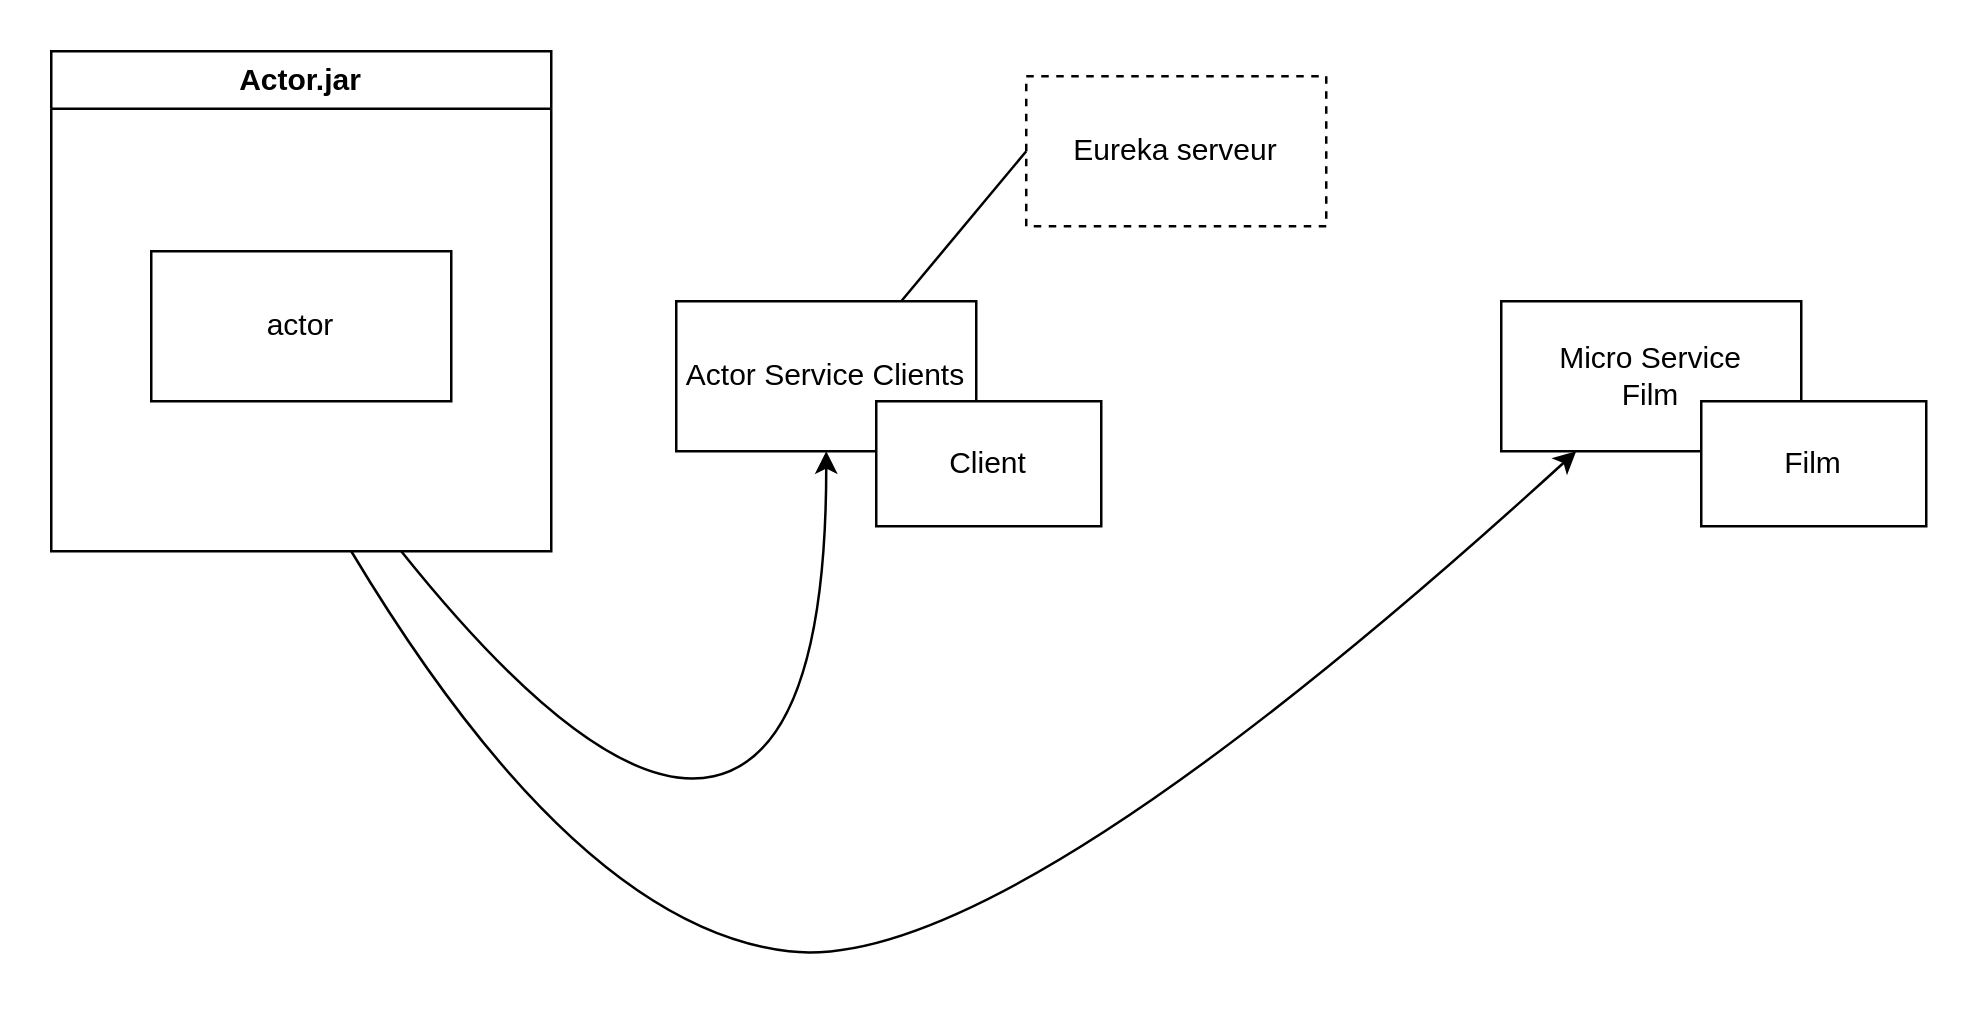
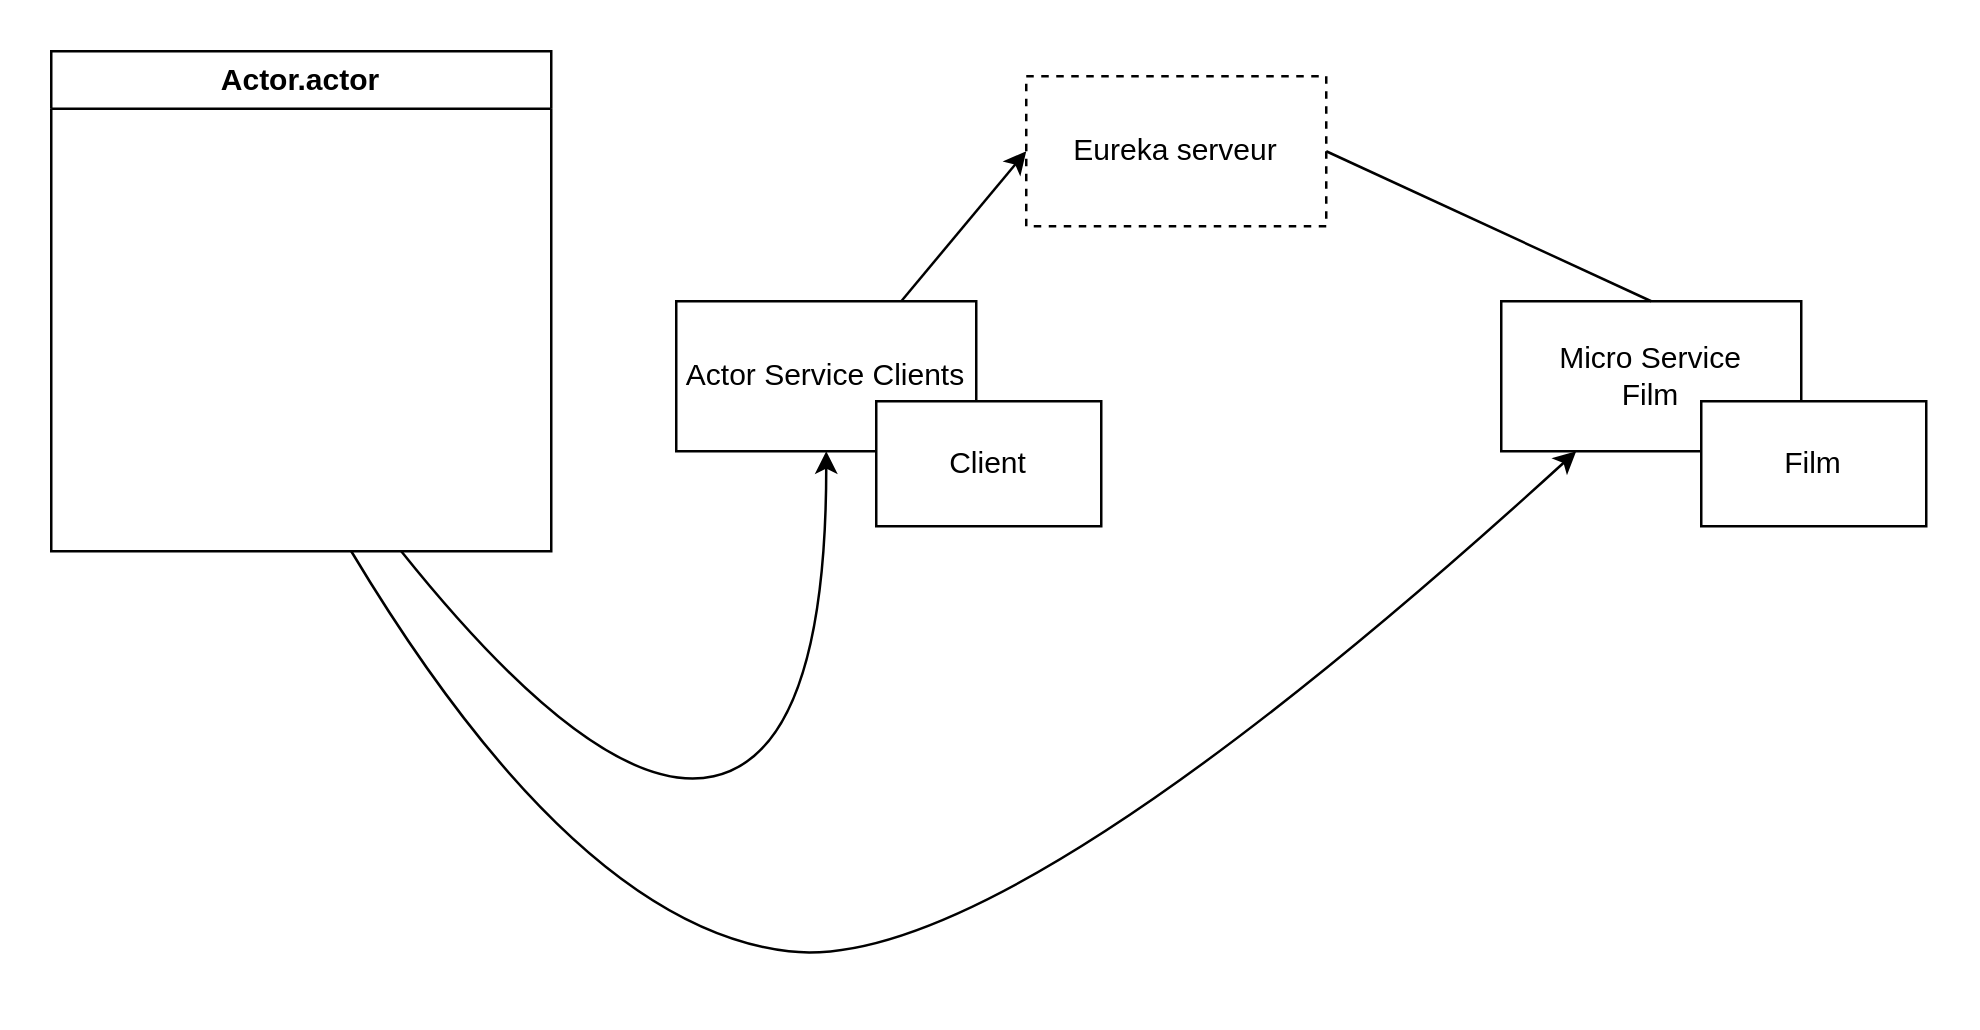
(301, 81) -> (301, 81)
(1020, 159) -> (1015, 165)
none -> (1489, 226)
(301, 326) -> none
